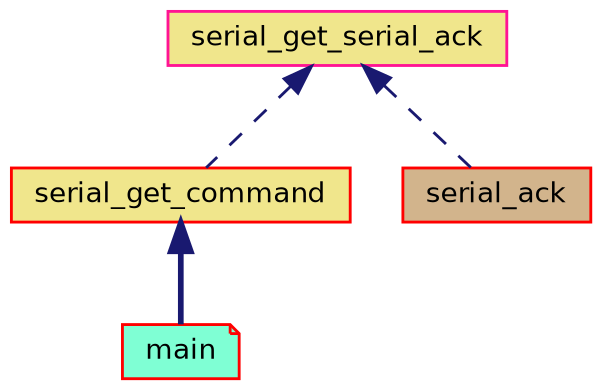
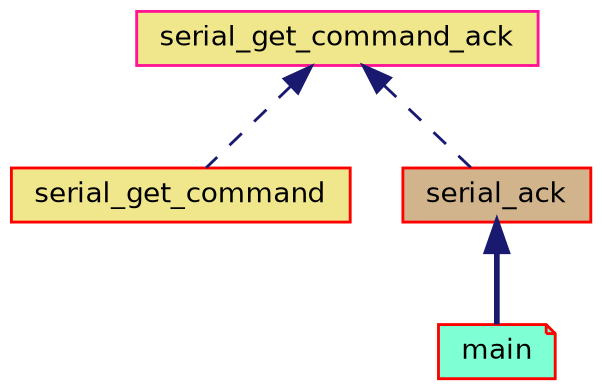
(337, 38) -> (337, 38)
(181, 288) -> (497, 288)
